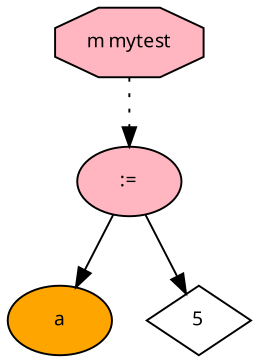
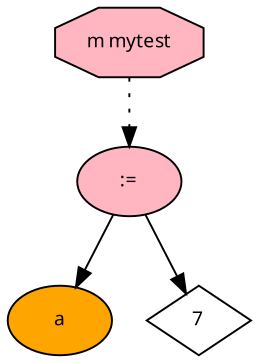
(199, 320) -> (199, 320)
